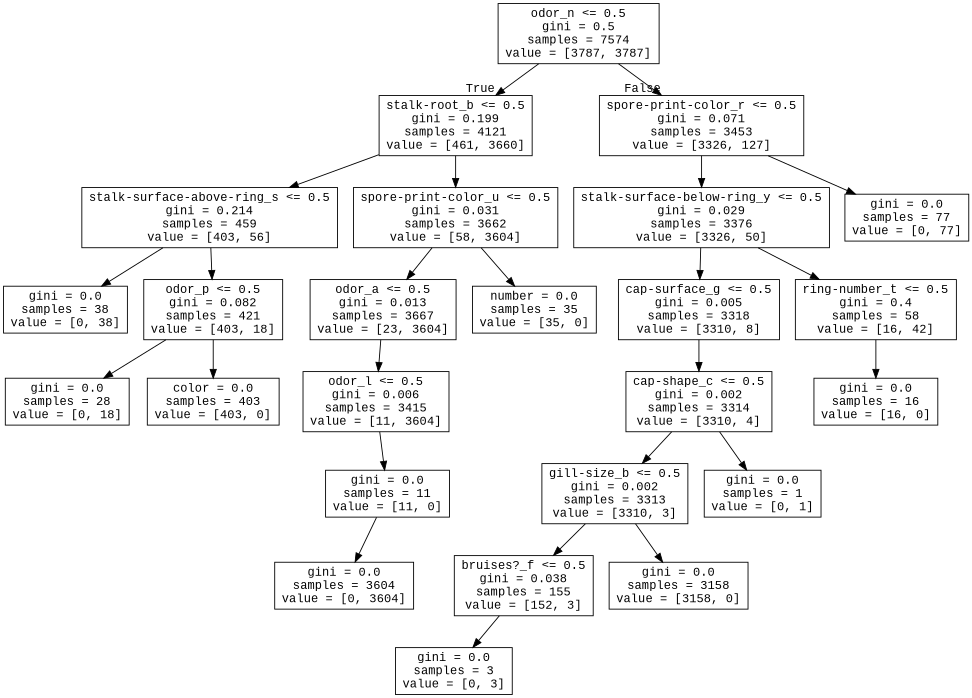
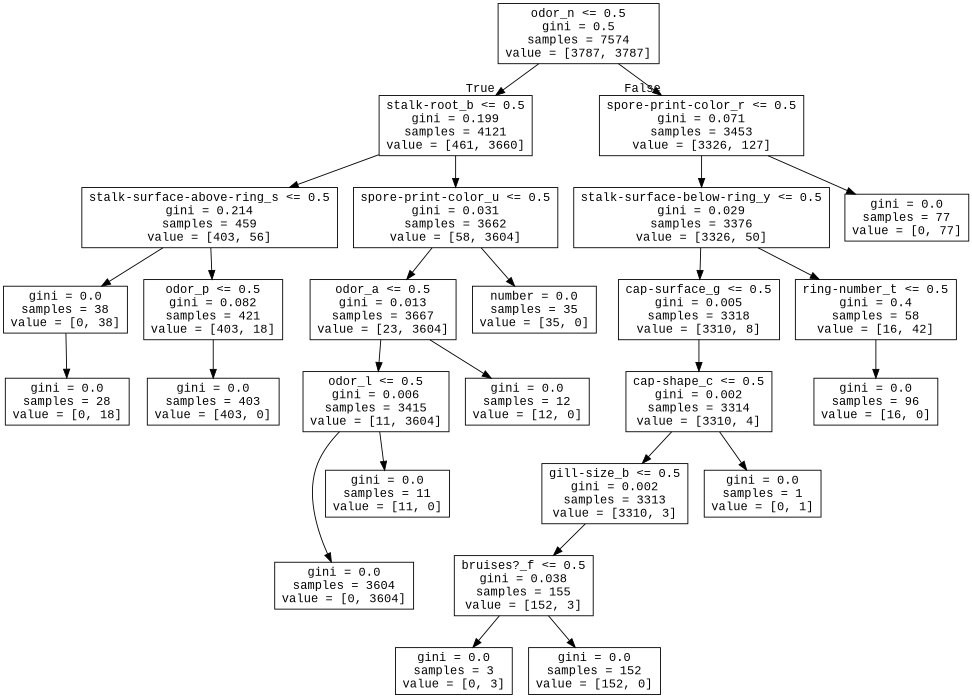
(139, 357) -> (66, 351)
(213, 402) -> (213, 402)
none -> (527, 402)
(876, 402) -> (876, 402)
(368, 536) -> (313, 490)
(679, 586) -> none
none -> (595, 671)
